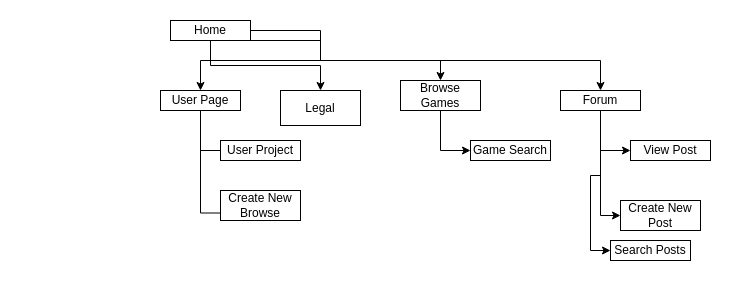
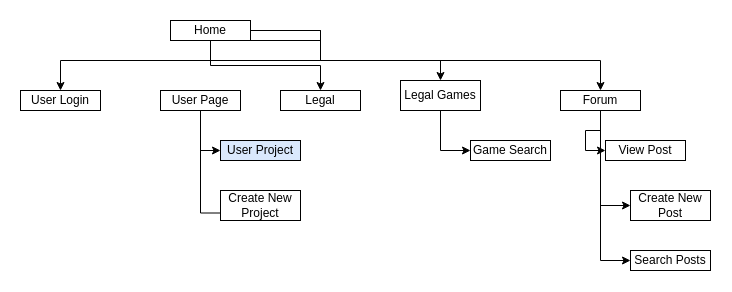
none -> (119, 61)
(201, 73) -> none
(441, 96) -> (441, 96)
none -> (61, 101)
(321, 108) -> (321, 101)
(215, 151) -> (212, 151)
(261, 151) -> (261, 151)
(671, 151) -> (646, 151)
(261, 206) -> (261, 206)
(661, 216) -> (671, 206)
(651, 251) -> (671, 261)
